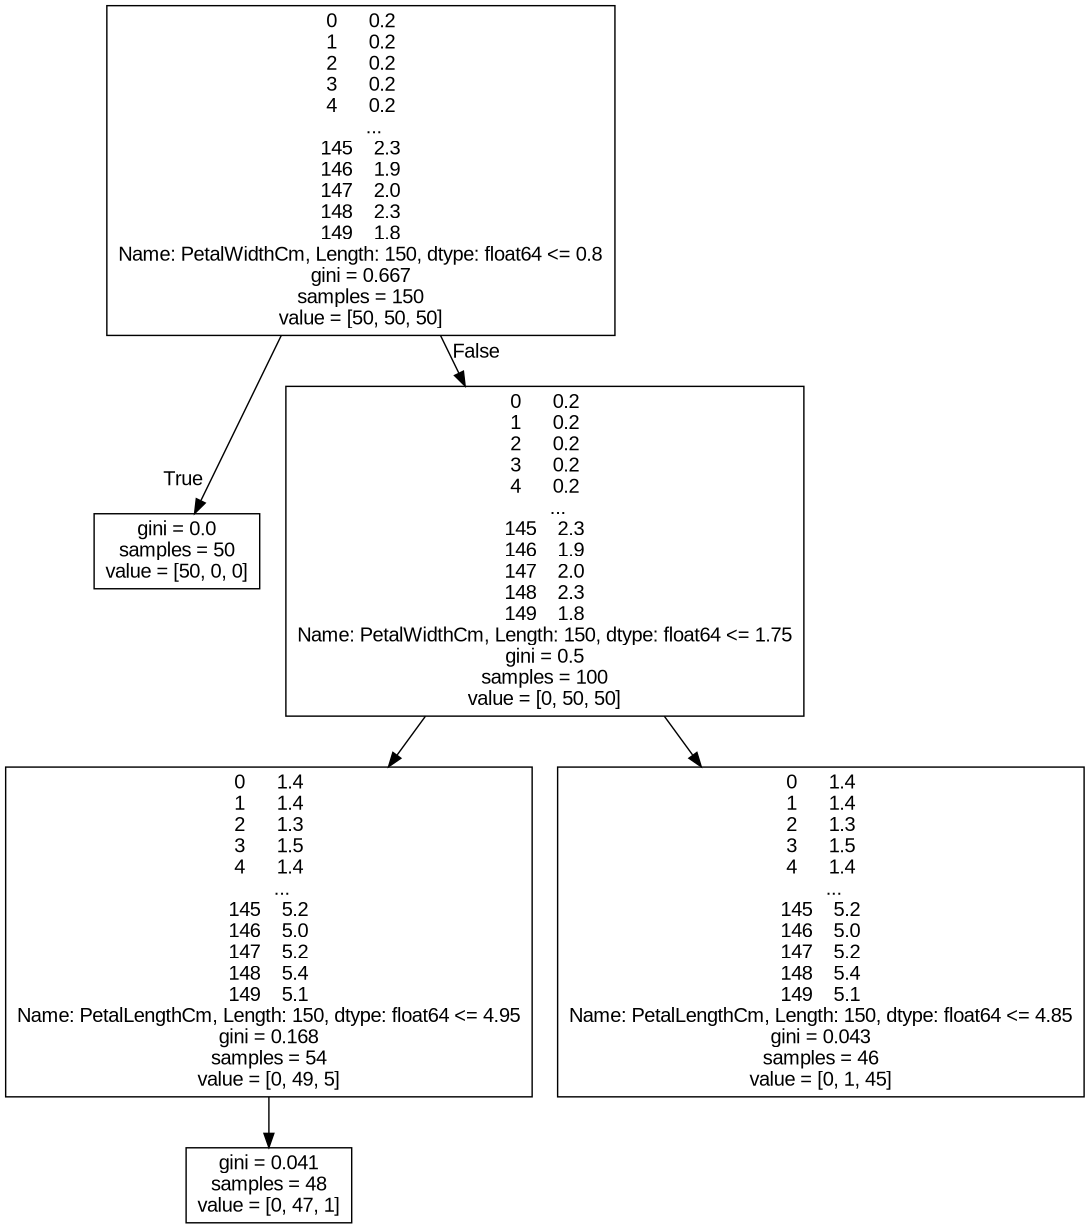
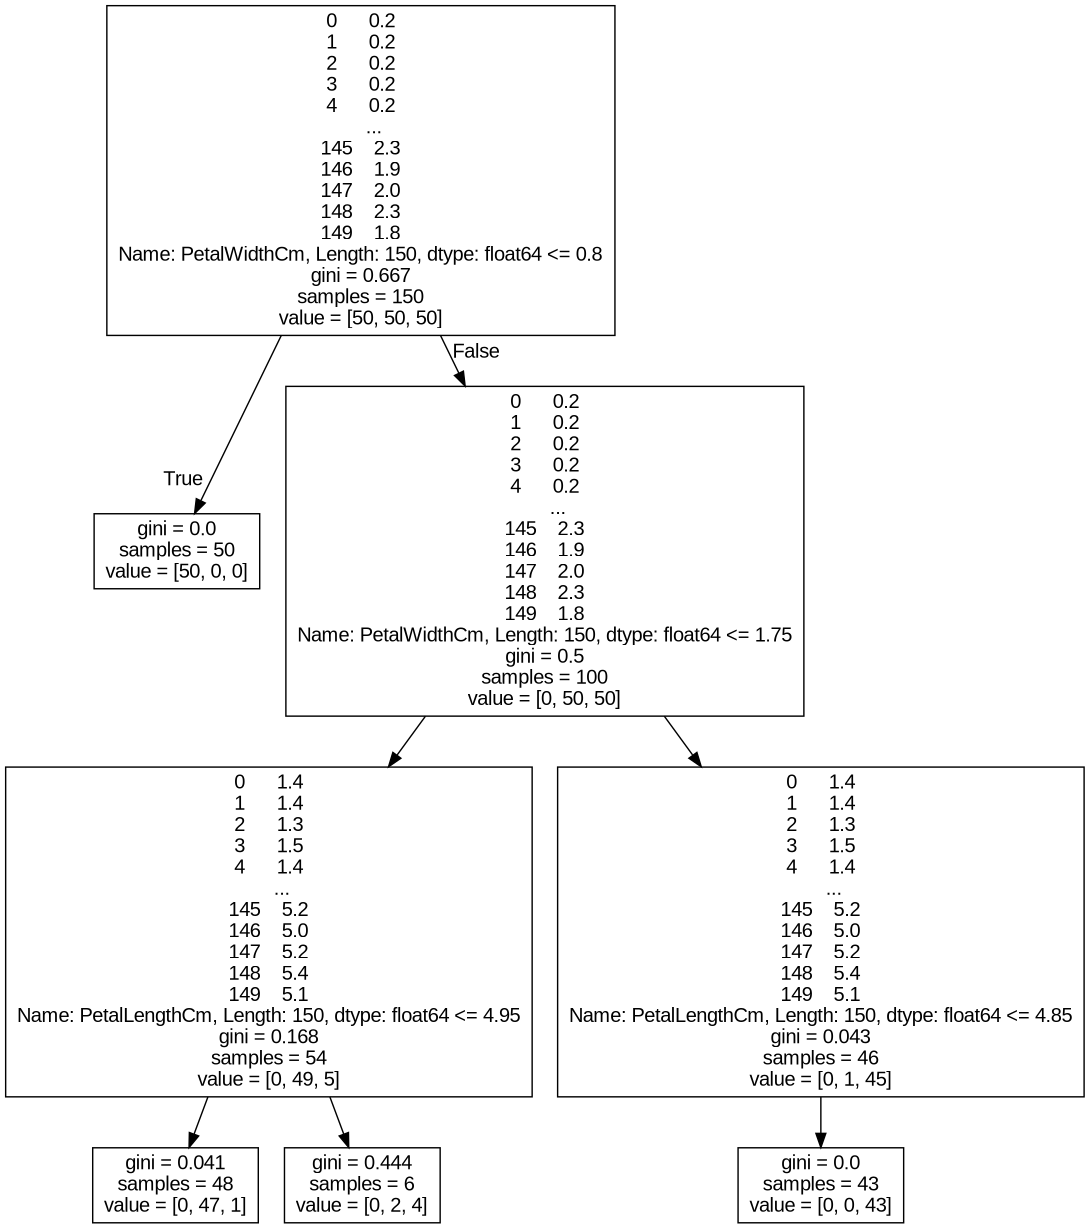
none -> (362, 1185)
none -> (821, 1185)
